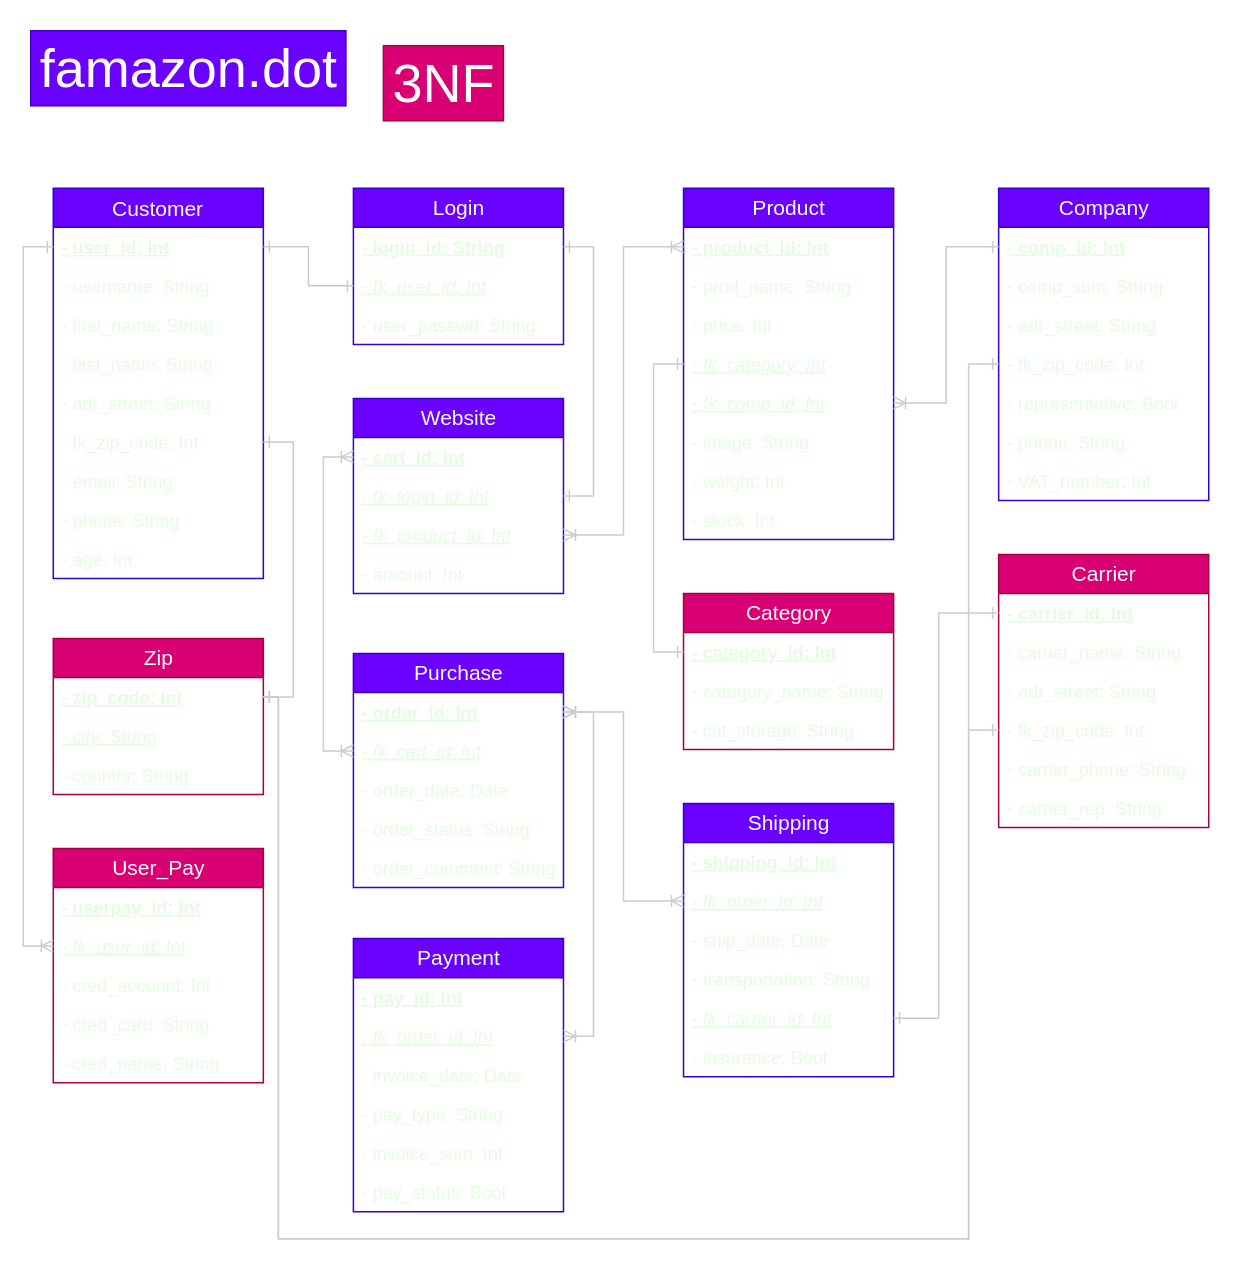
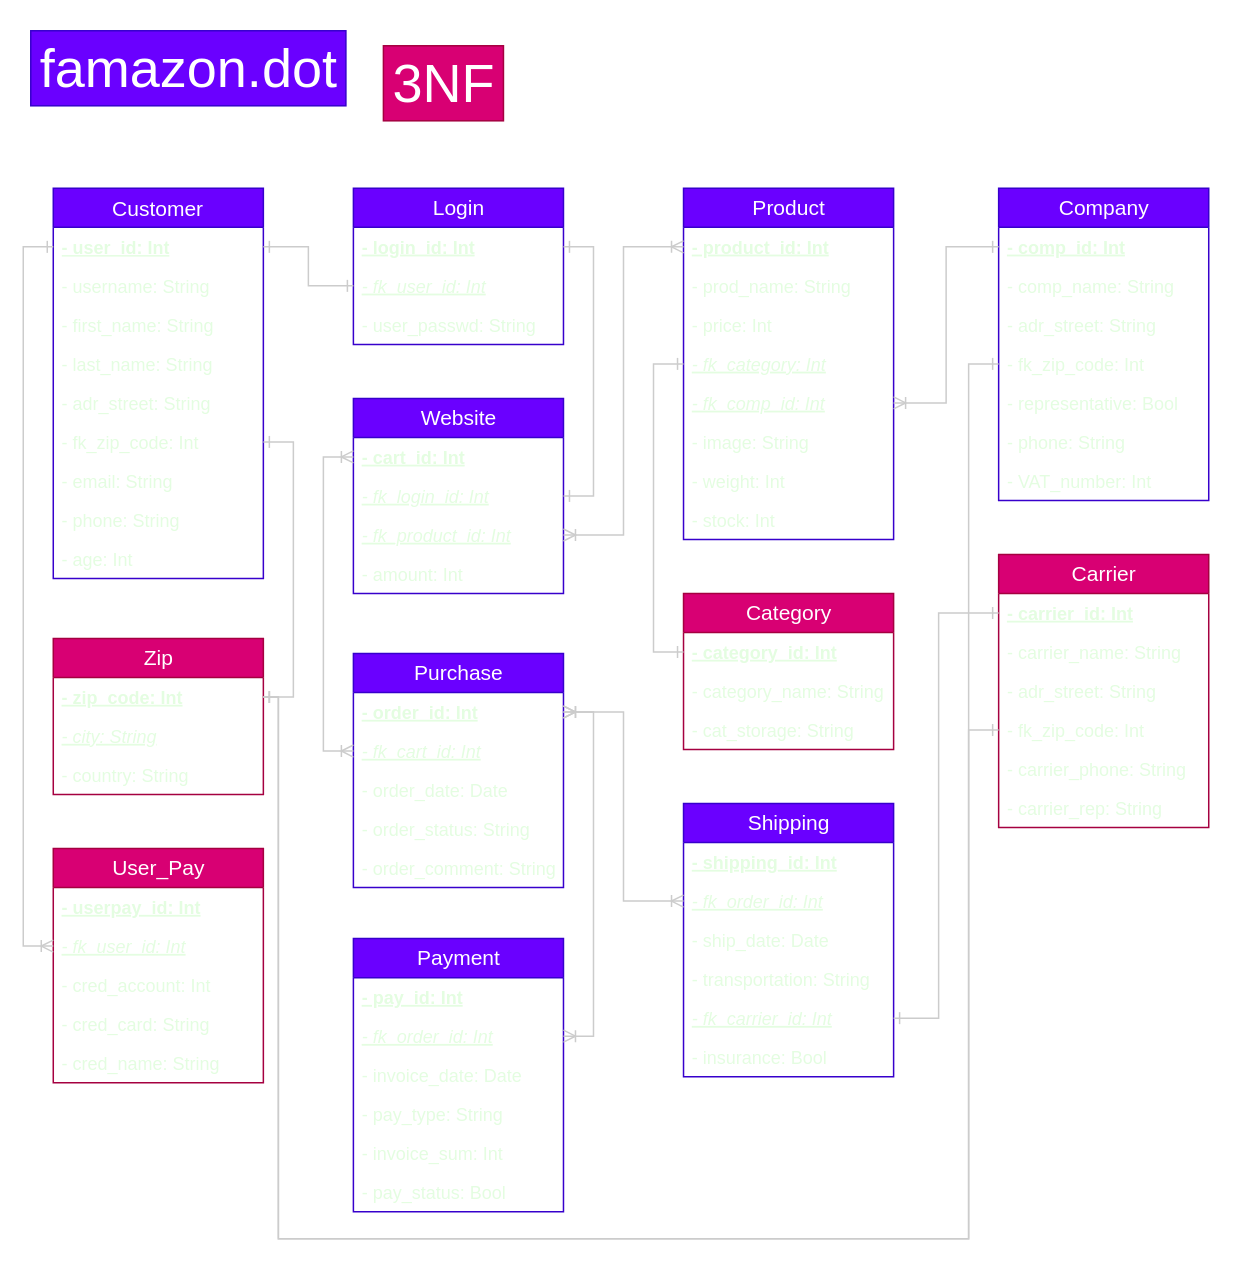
(436, 248) -> (423, 248)
(1088, 287) -> (1093, 287)
